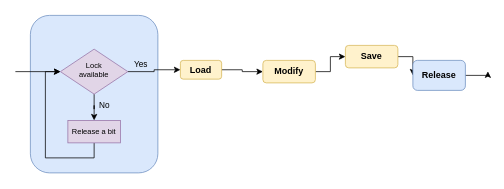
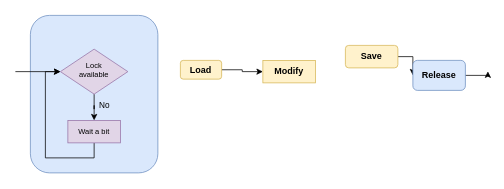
(330, 67) -> none
(152, 72) -> none
(289, 72) -> (289, 72)
(94, 132) -> (94, 132)
